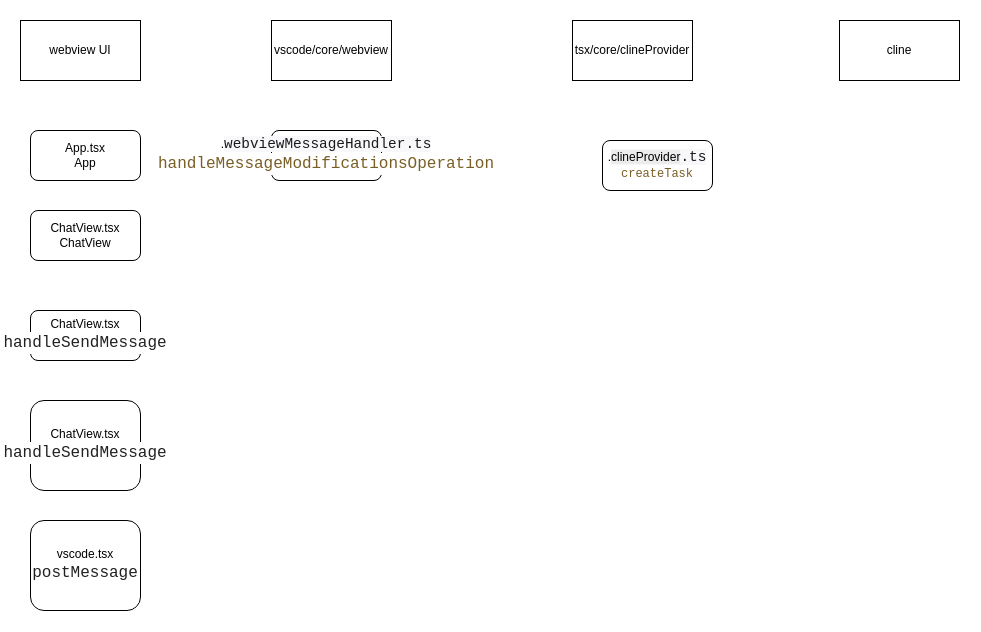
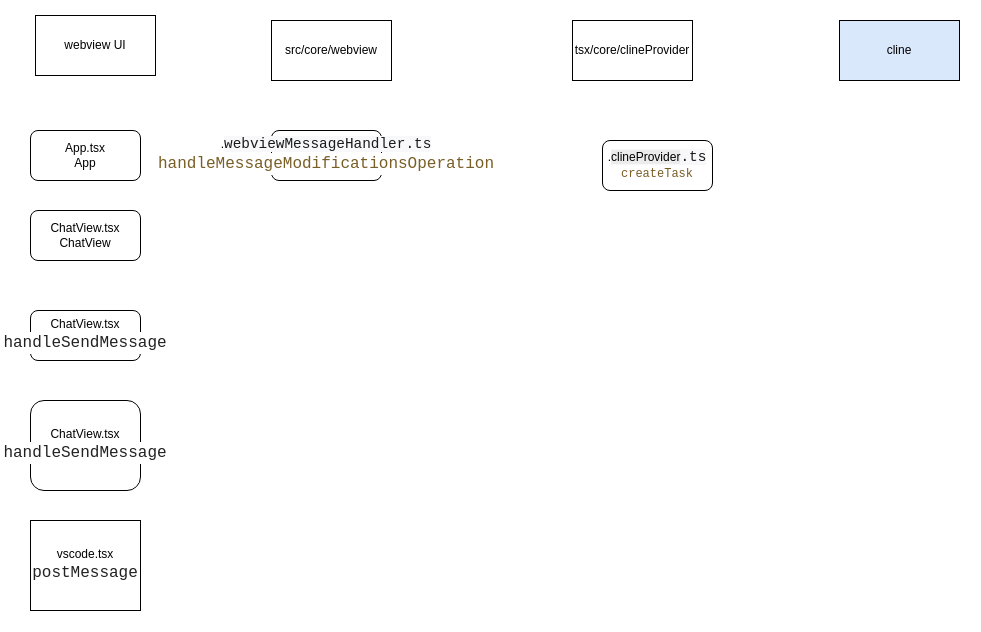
(81, 51) -> (96, 46)
(332, 51) -> (332, 51)
(900, 51) -> (900, 51)
(86, 566) -> (86, 566)
